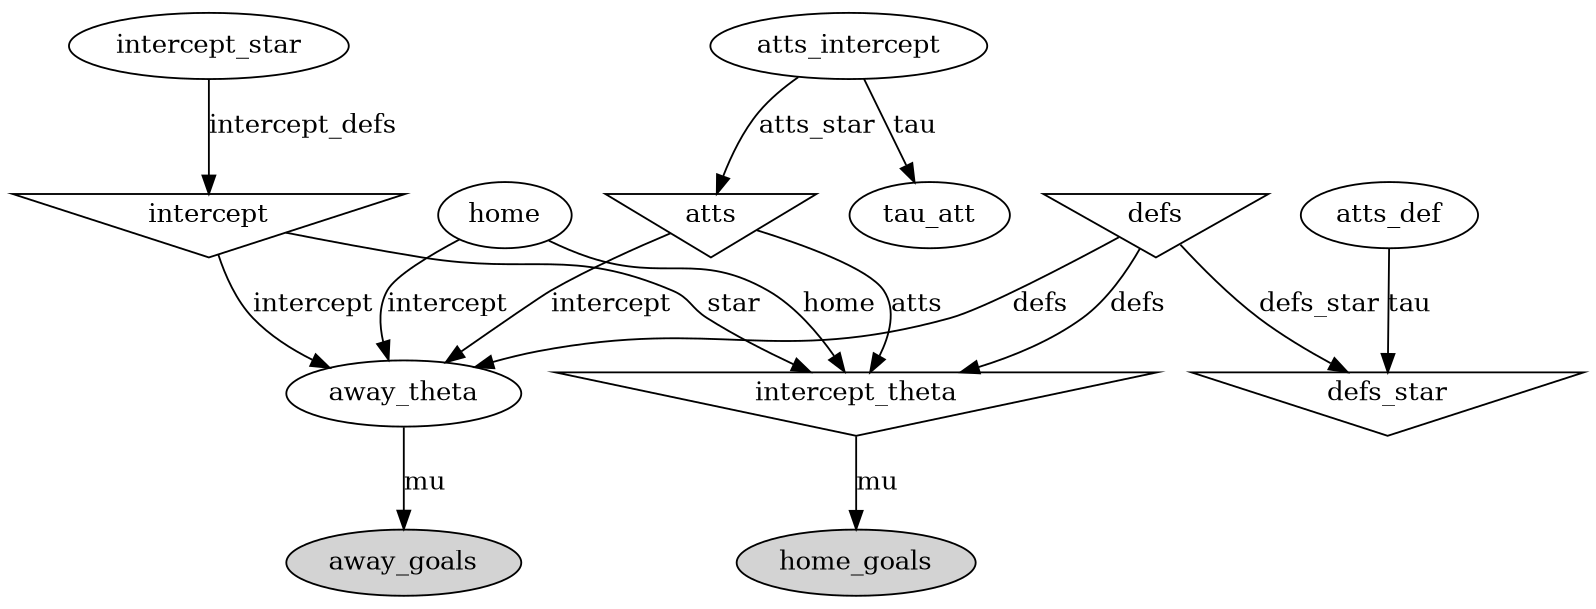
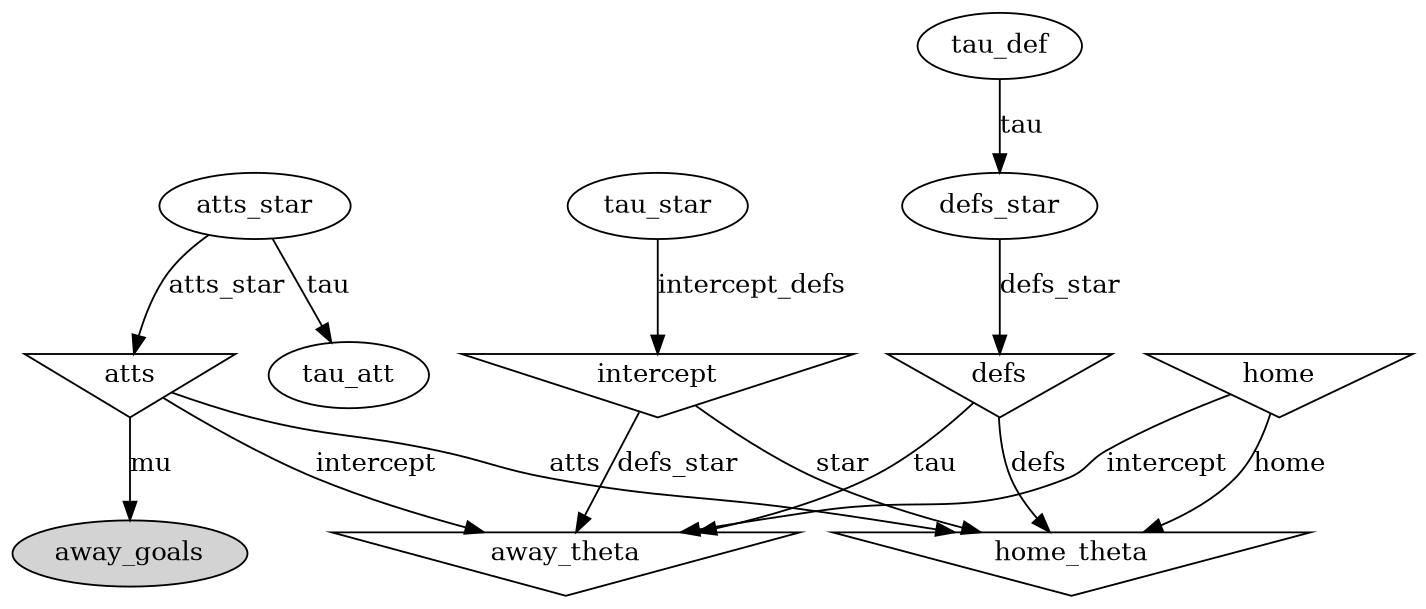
(209, 46) -> (658, 206)
(849, 46) -> (255, 206)
(505, 215) -> (1279, 375)
(1389, 215) -> (1000, 46)
(314, 304) -> (678, 464)
(1041, 304) -> (935, 464)
(1250, 311) -> (1000, 287)
(404, 394) -> (566, 554)
(856, 394) -> (1072, 554)
(1388, 394) -> (1000, 206)
(404, 469) -> (130, 459)
(856, 563) -> none
